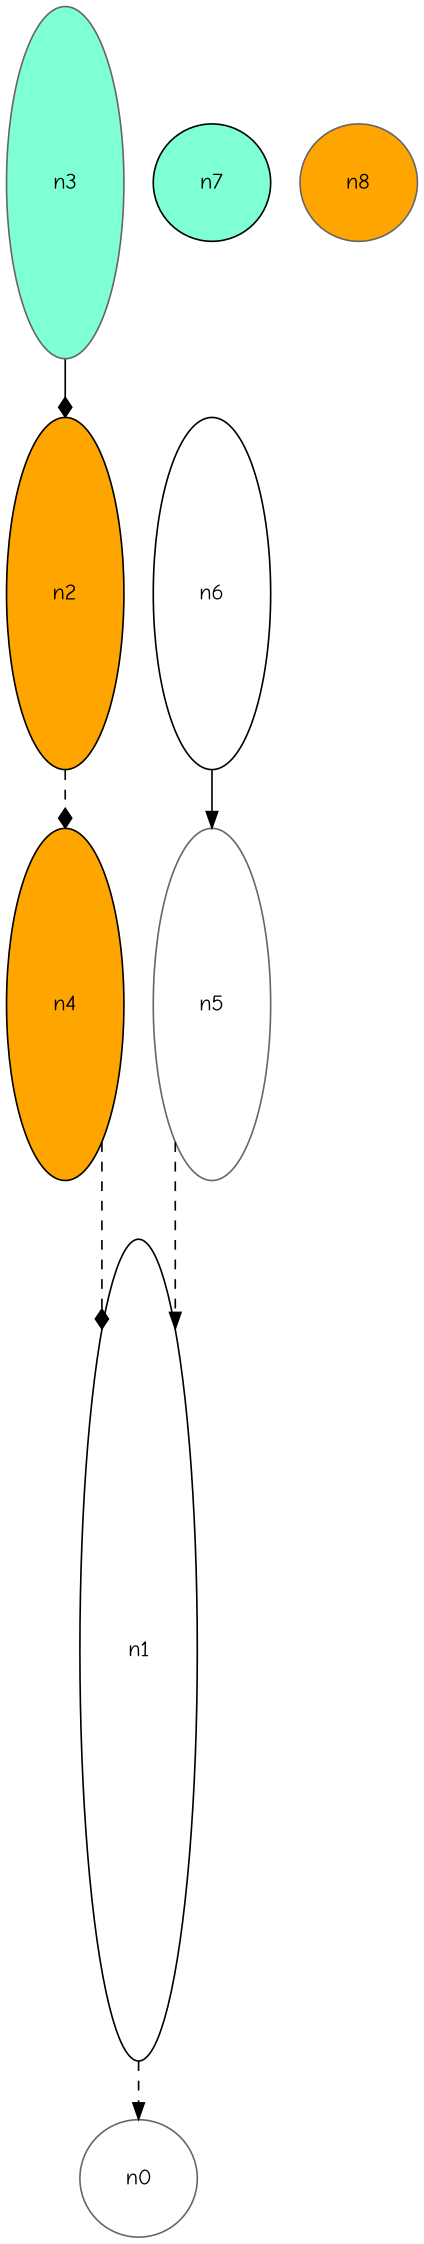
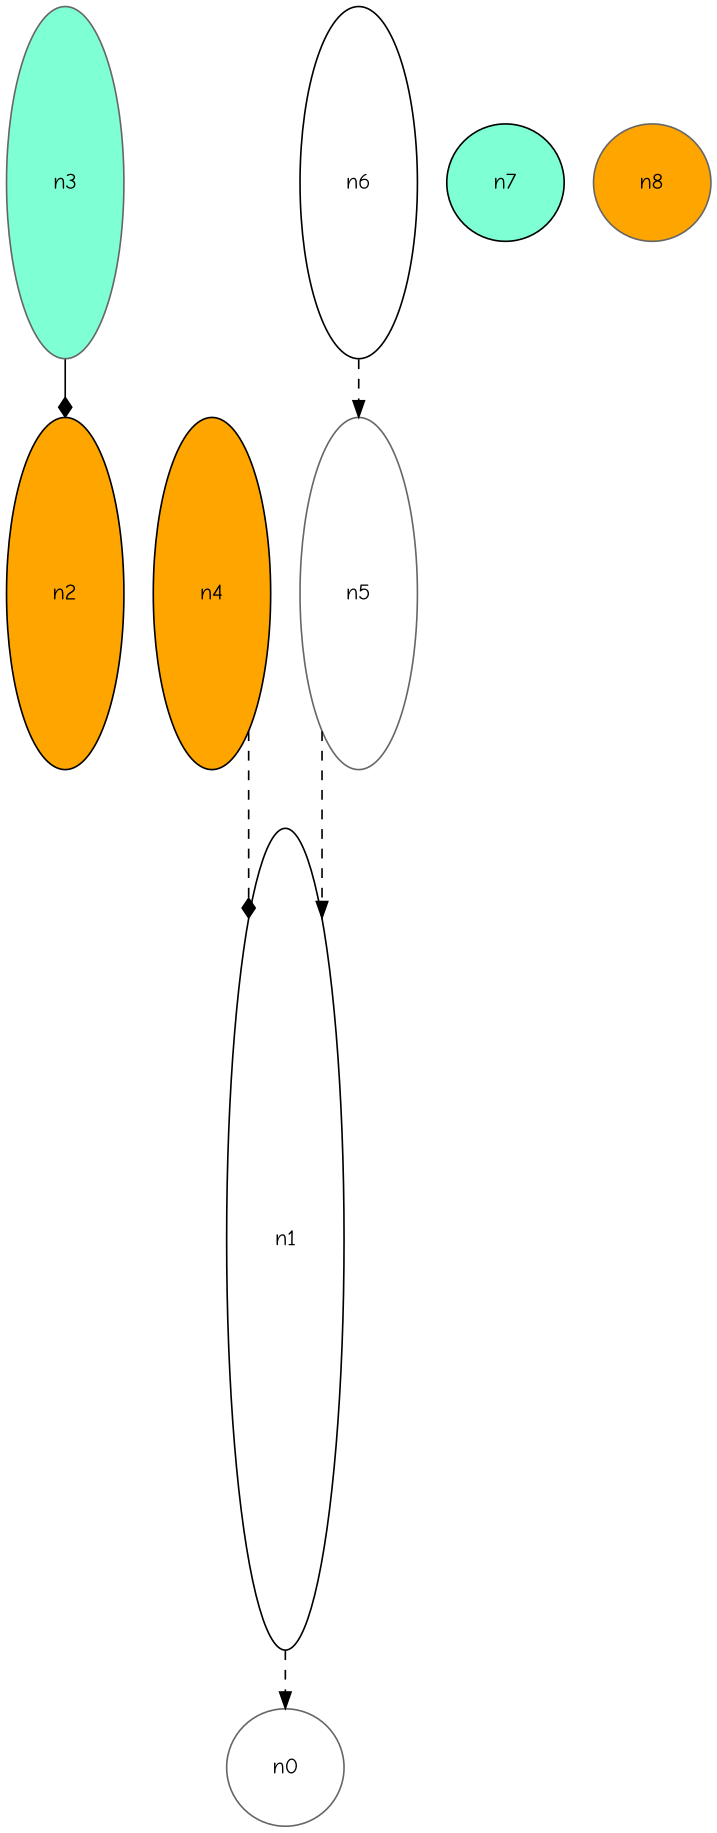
(65, 789) -> none
(212, 791) -> (359, 380)
